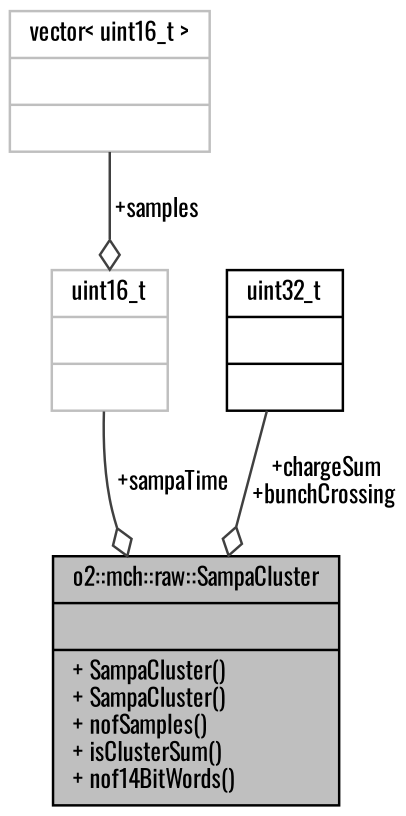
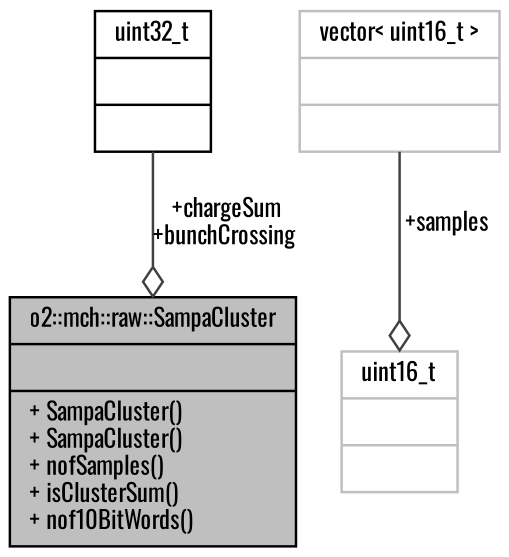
(106, 470) -> none
(154, 781) -> (112, 522)
